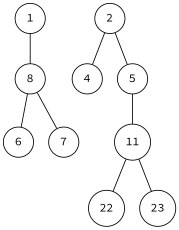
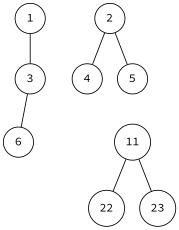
(30, 79) -> (30, 79)
(133, 109) -> none
(64, 142) -> none
